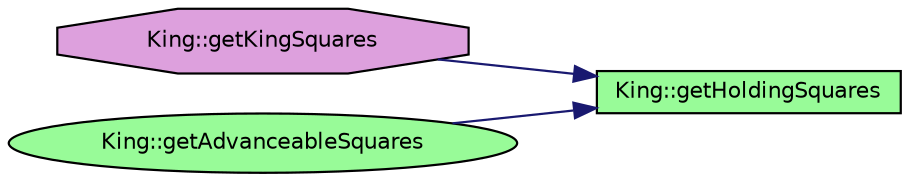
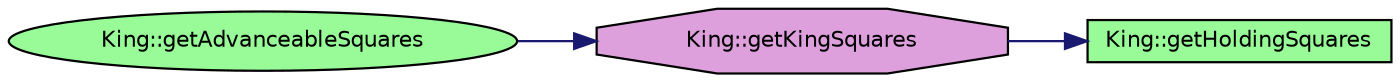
(513, 117) -> (546, 41)
